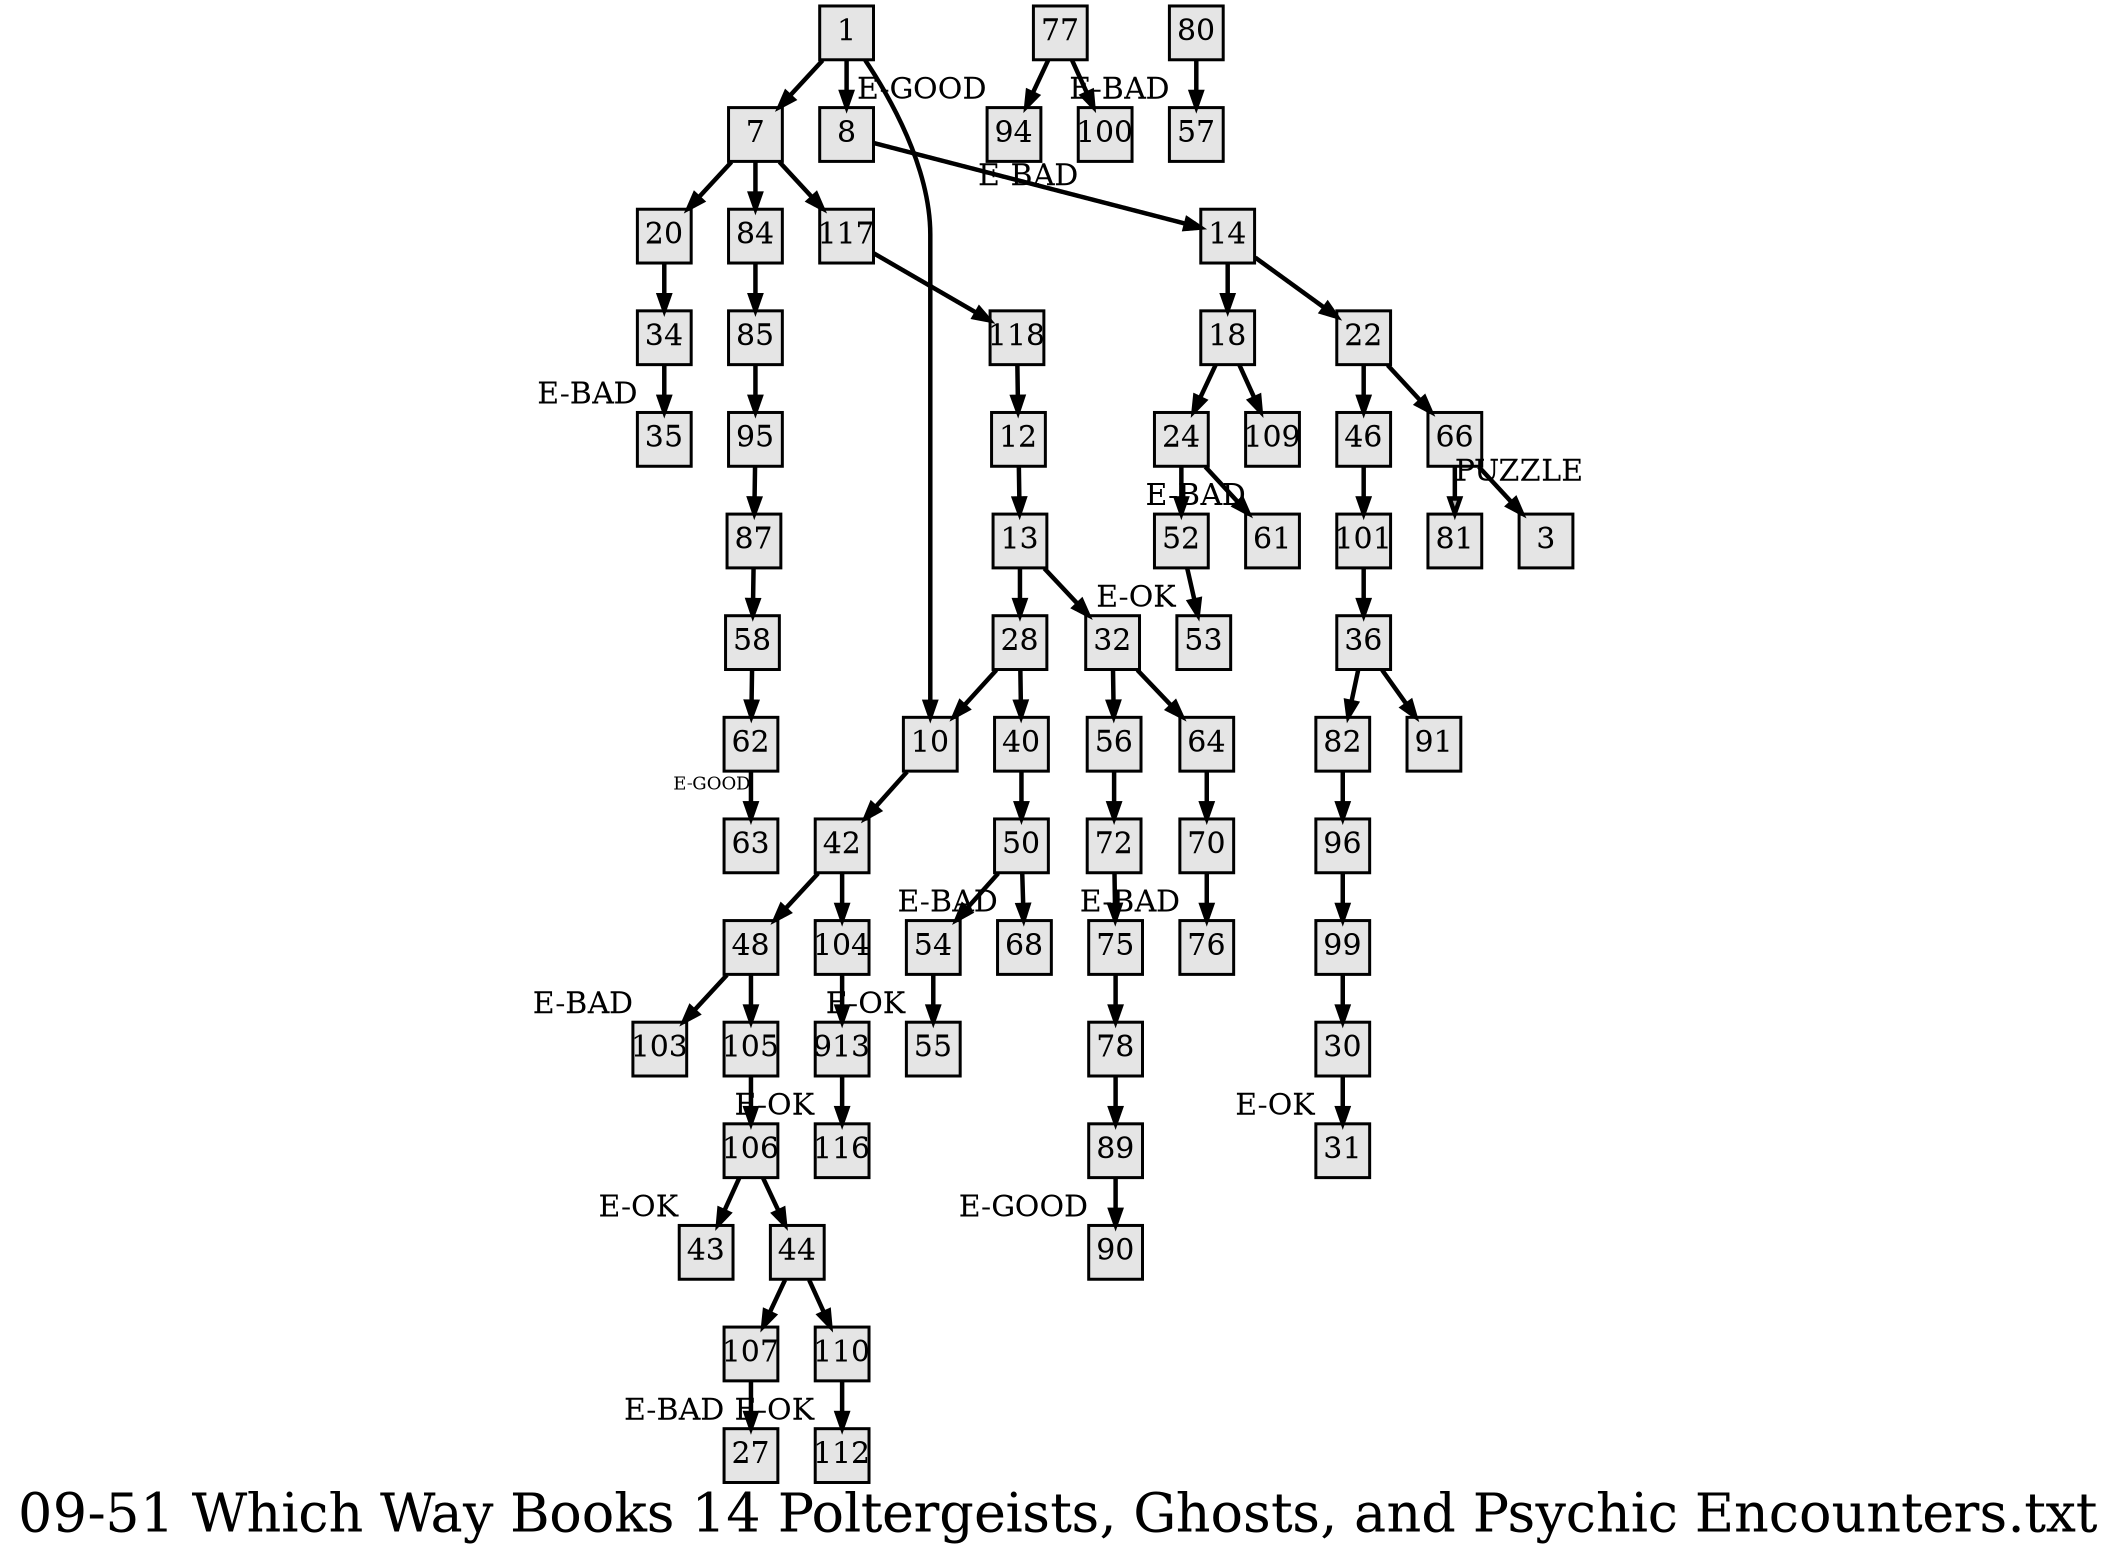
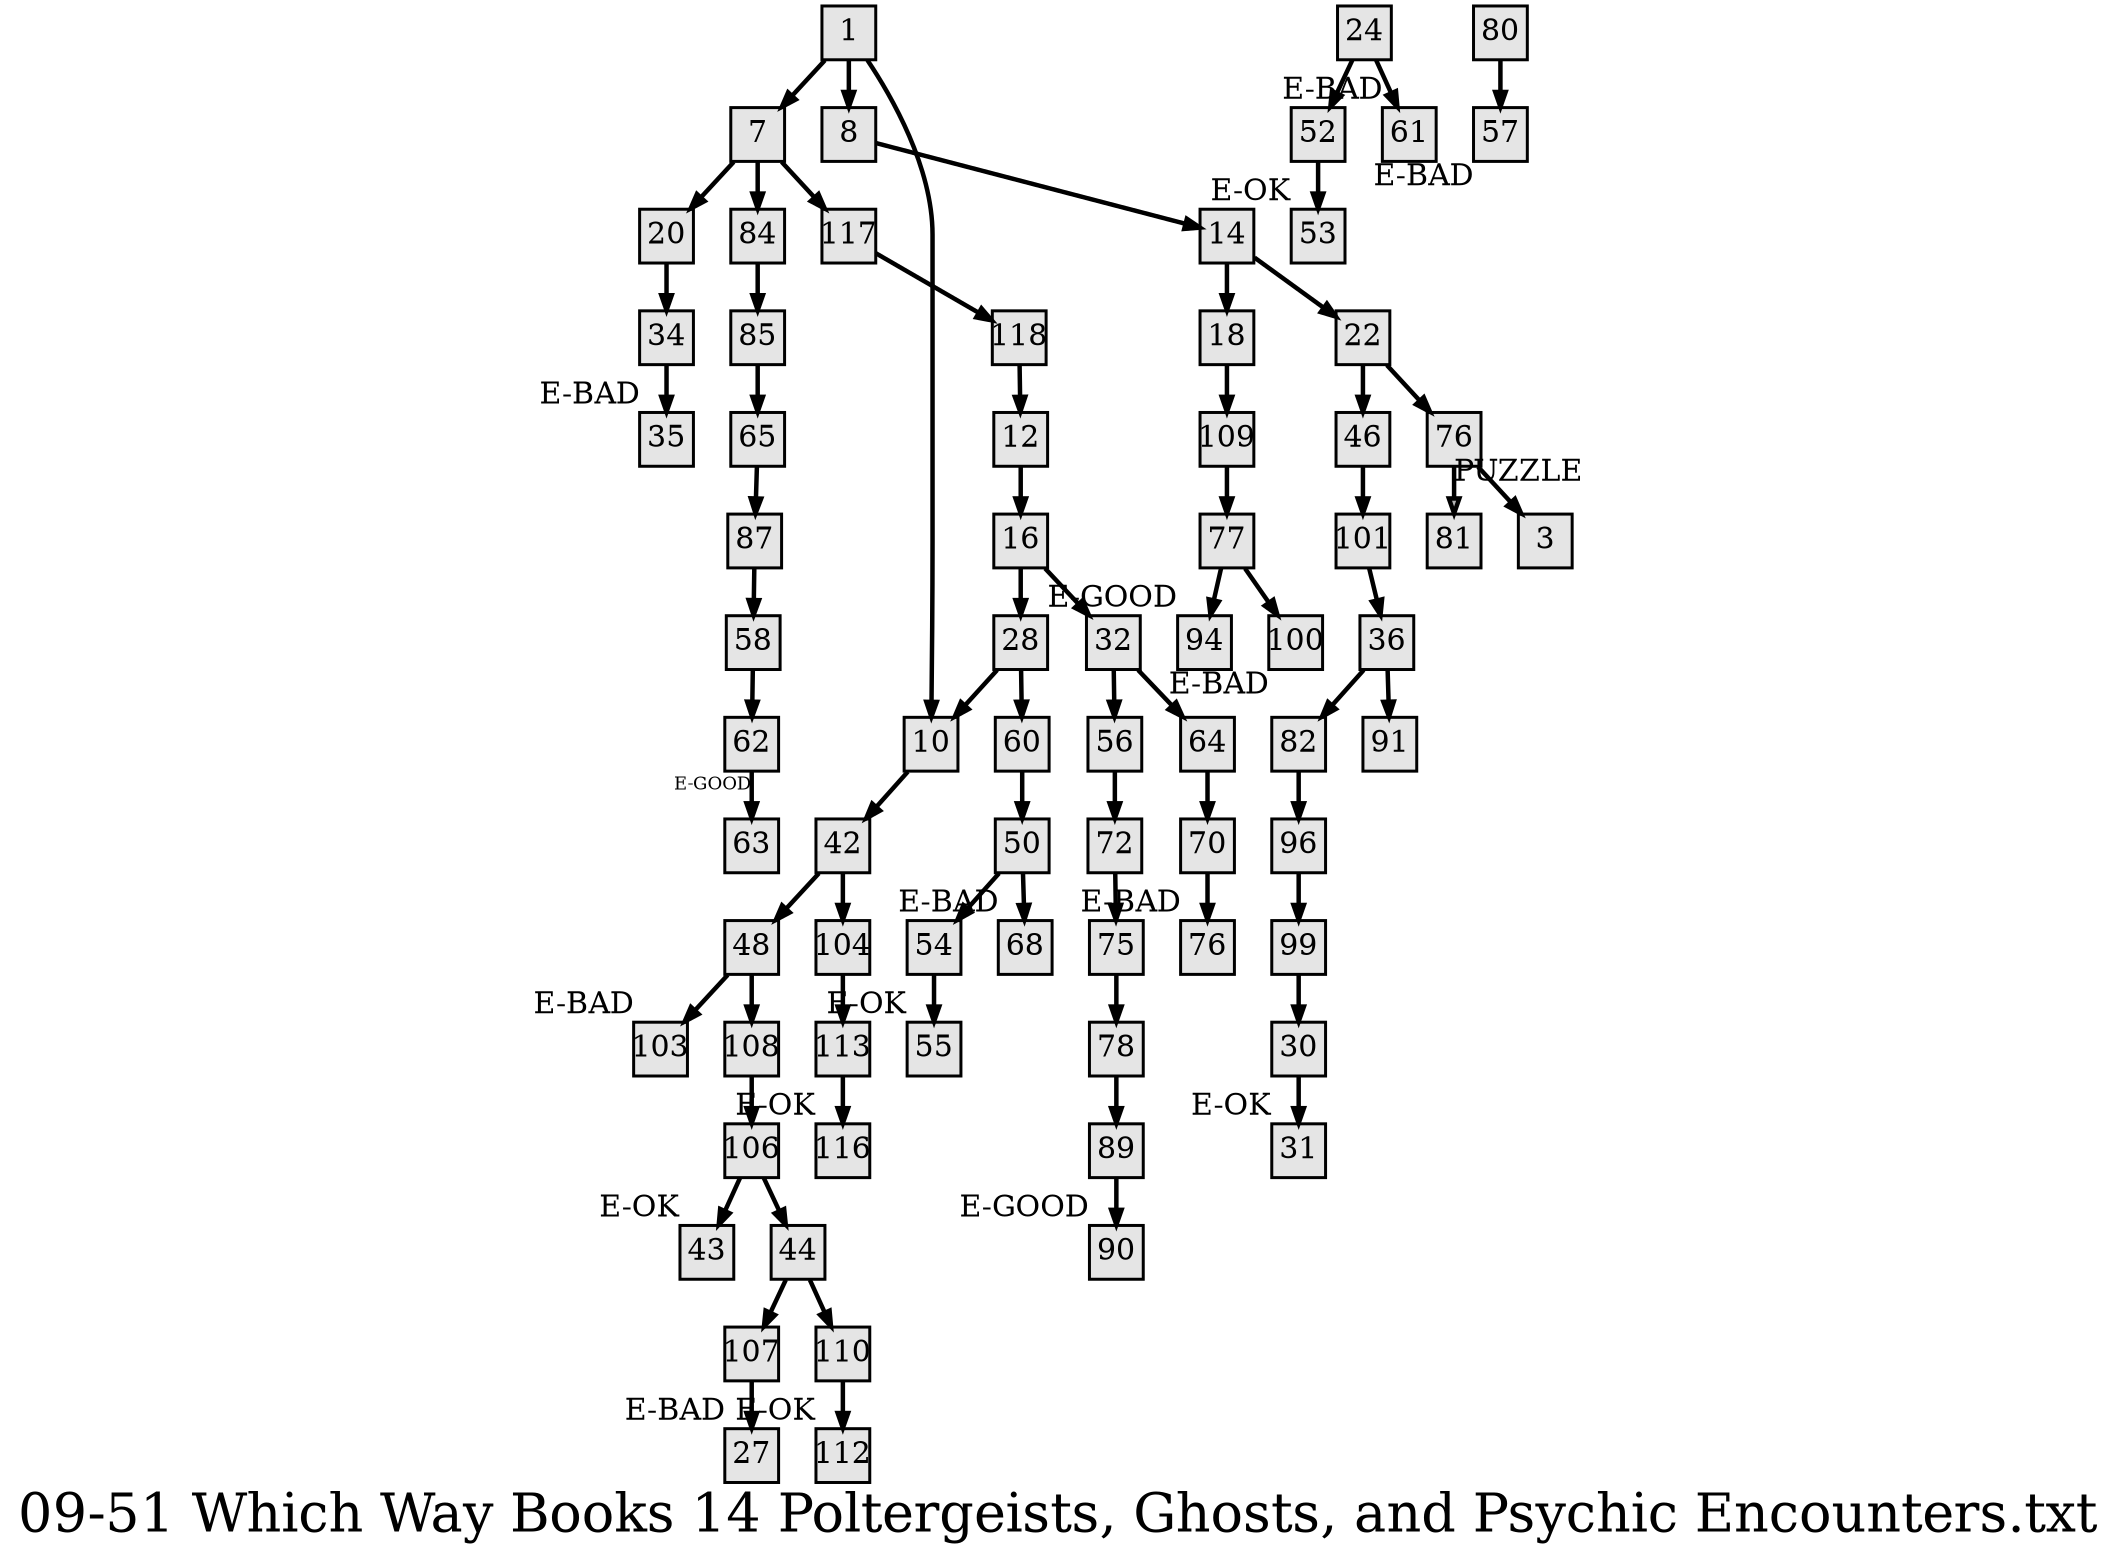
(1208, 382) -> none
(755, 439) -> (758, 439)
(1455, 439) -> (1454, 439)
none -> (1227, 483)
(1020, 541) -> (1021, 541)
(1021, 744) -> (1022, 744)
(751, 1049) -> (752, 1049)
(842, 1049) -> (843, 1049)
